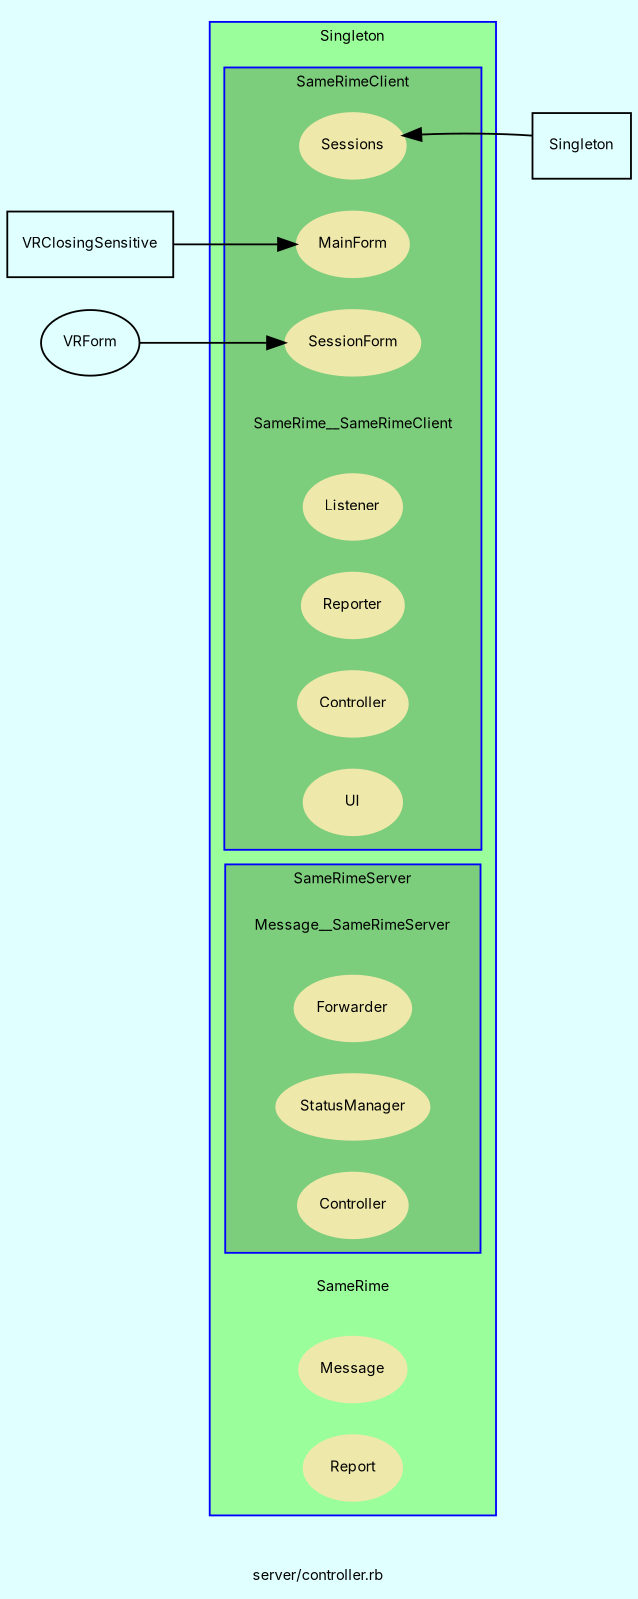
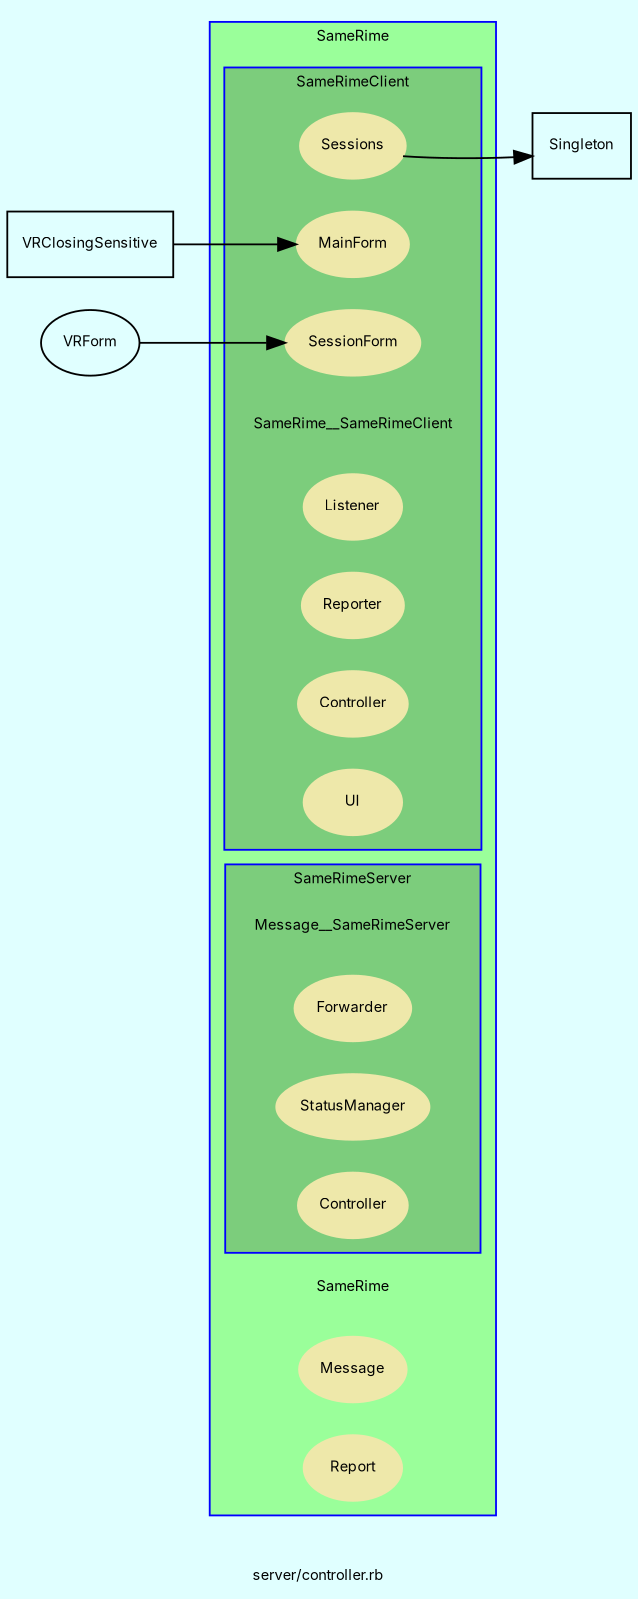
(353, 37) -> (353, 37)
(469, 134) -> (459, 158)
